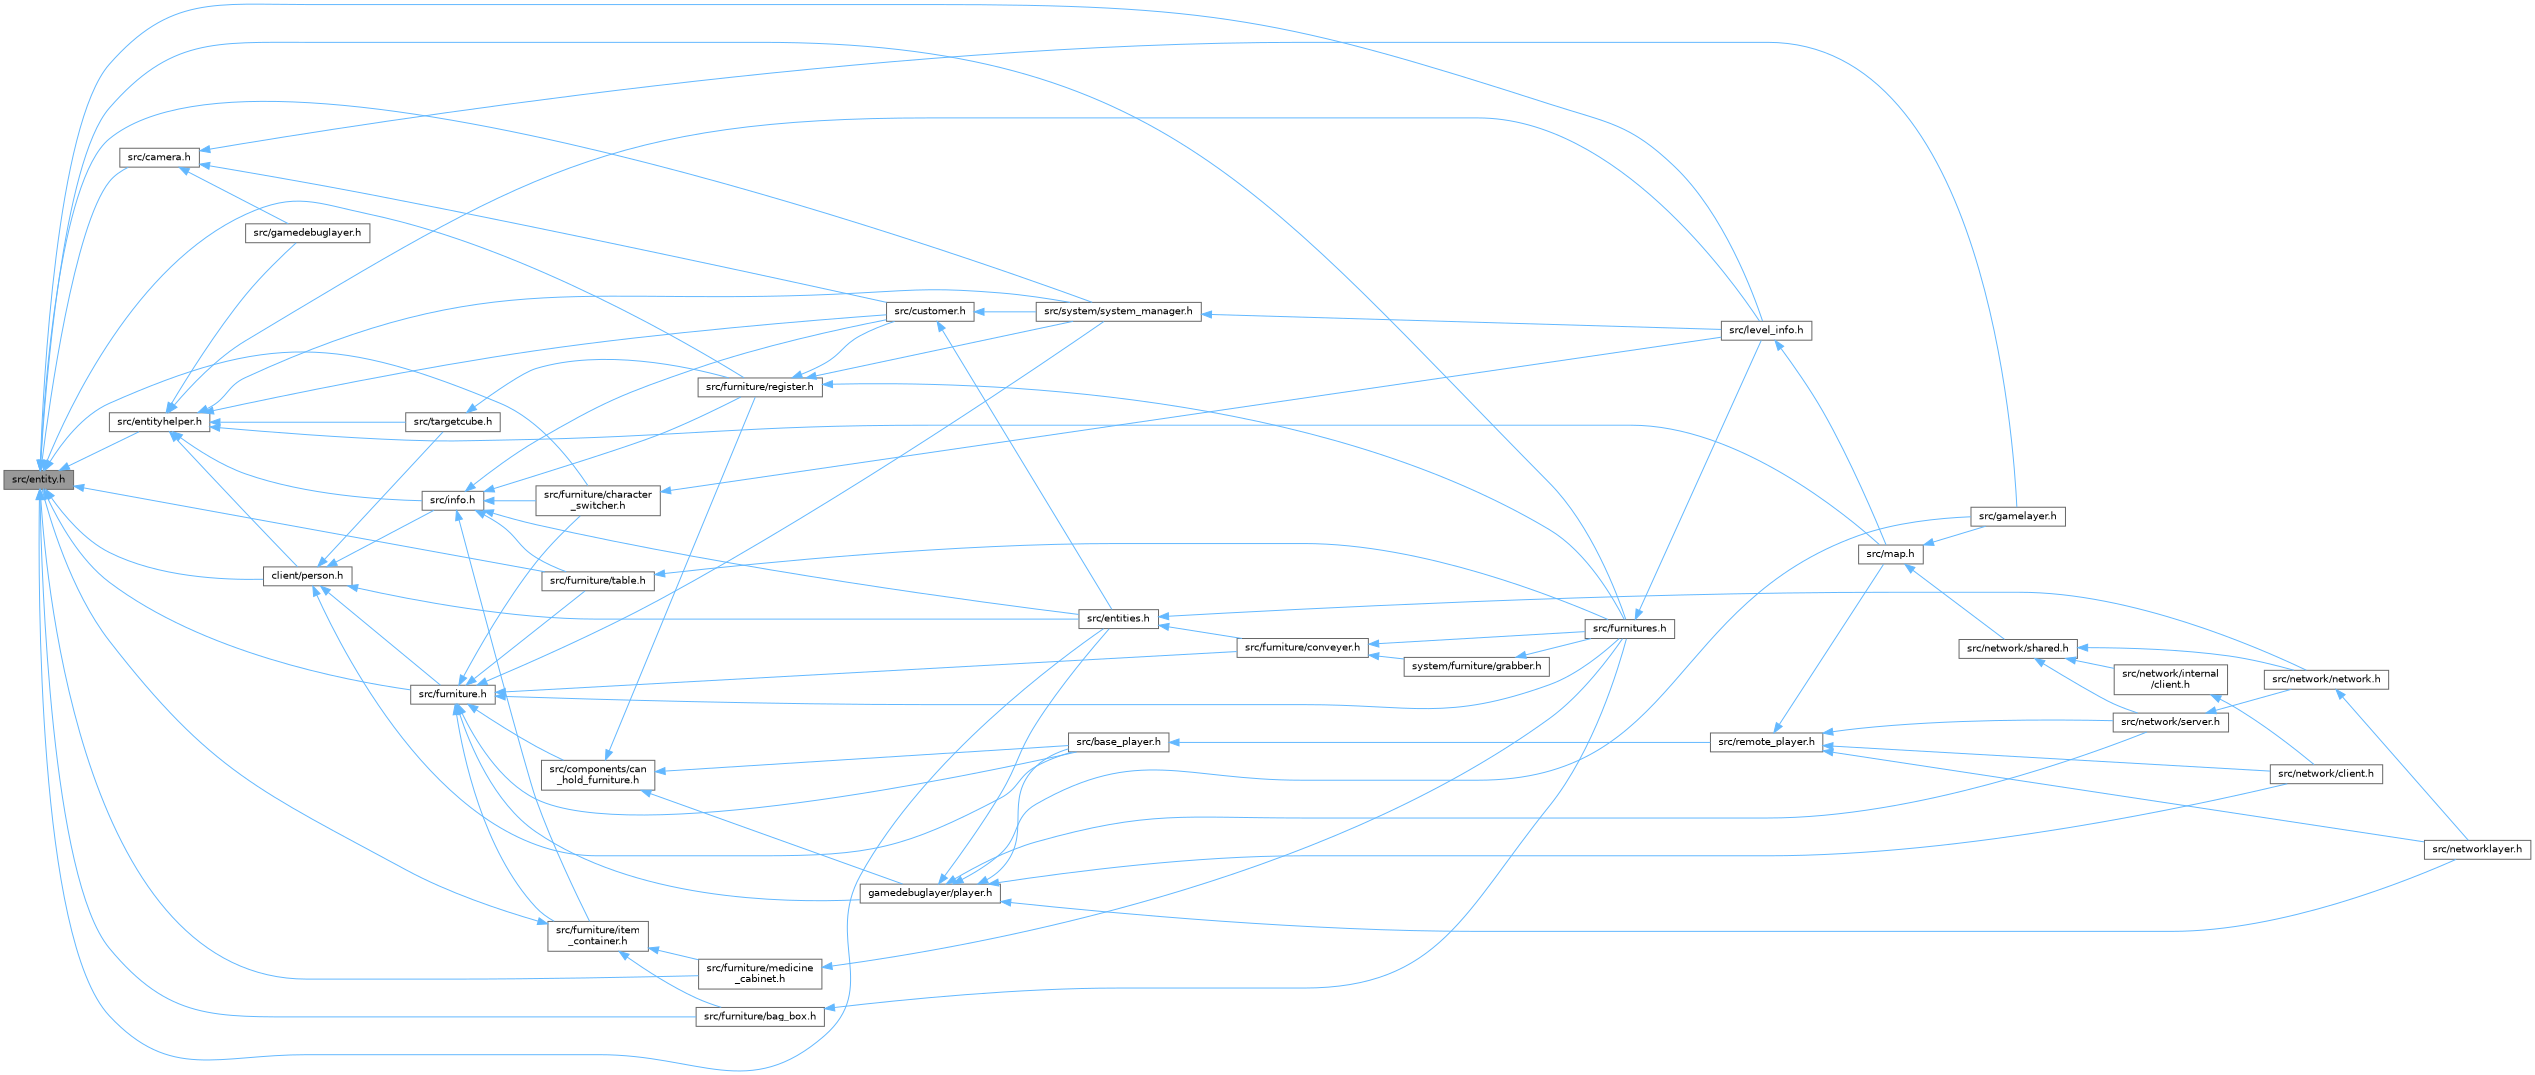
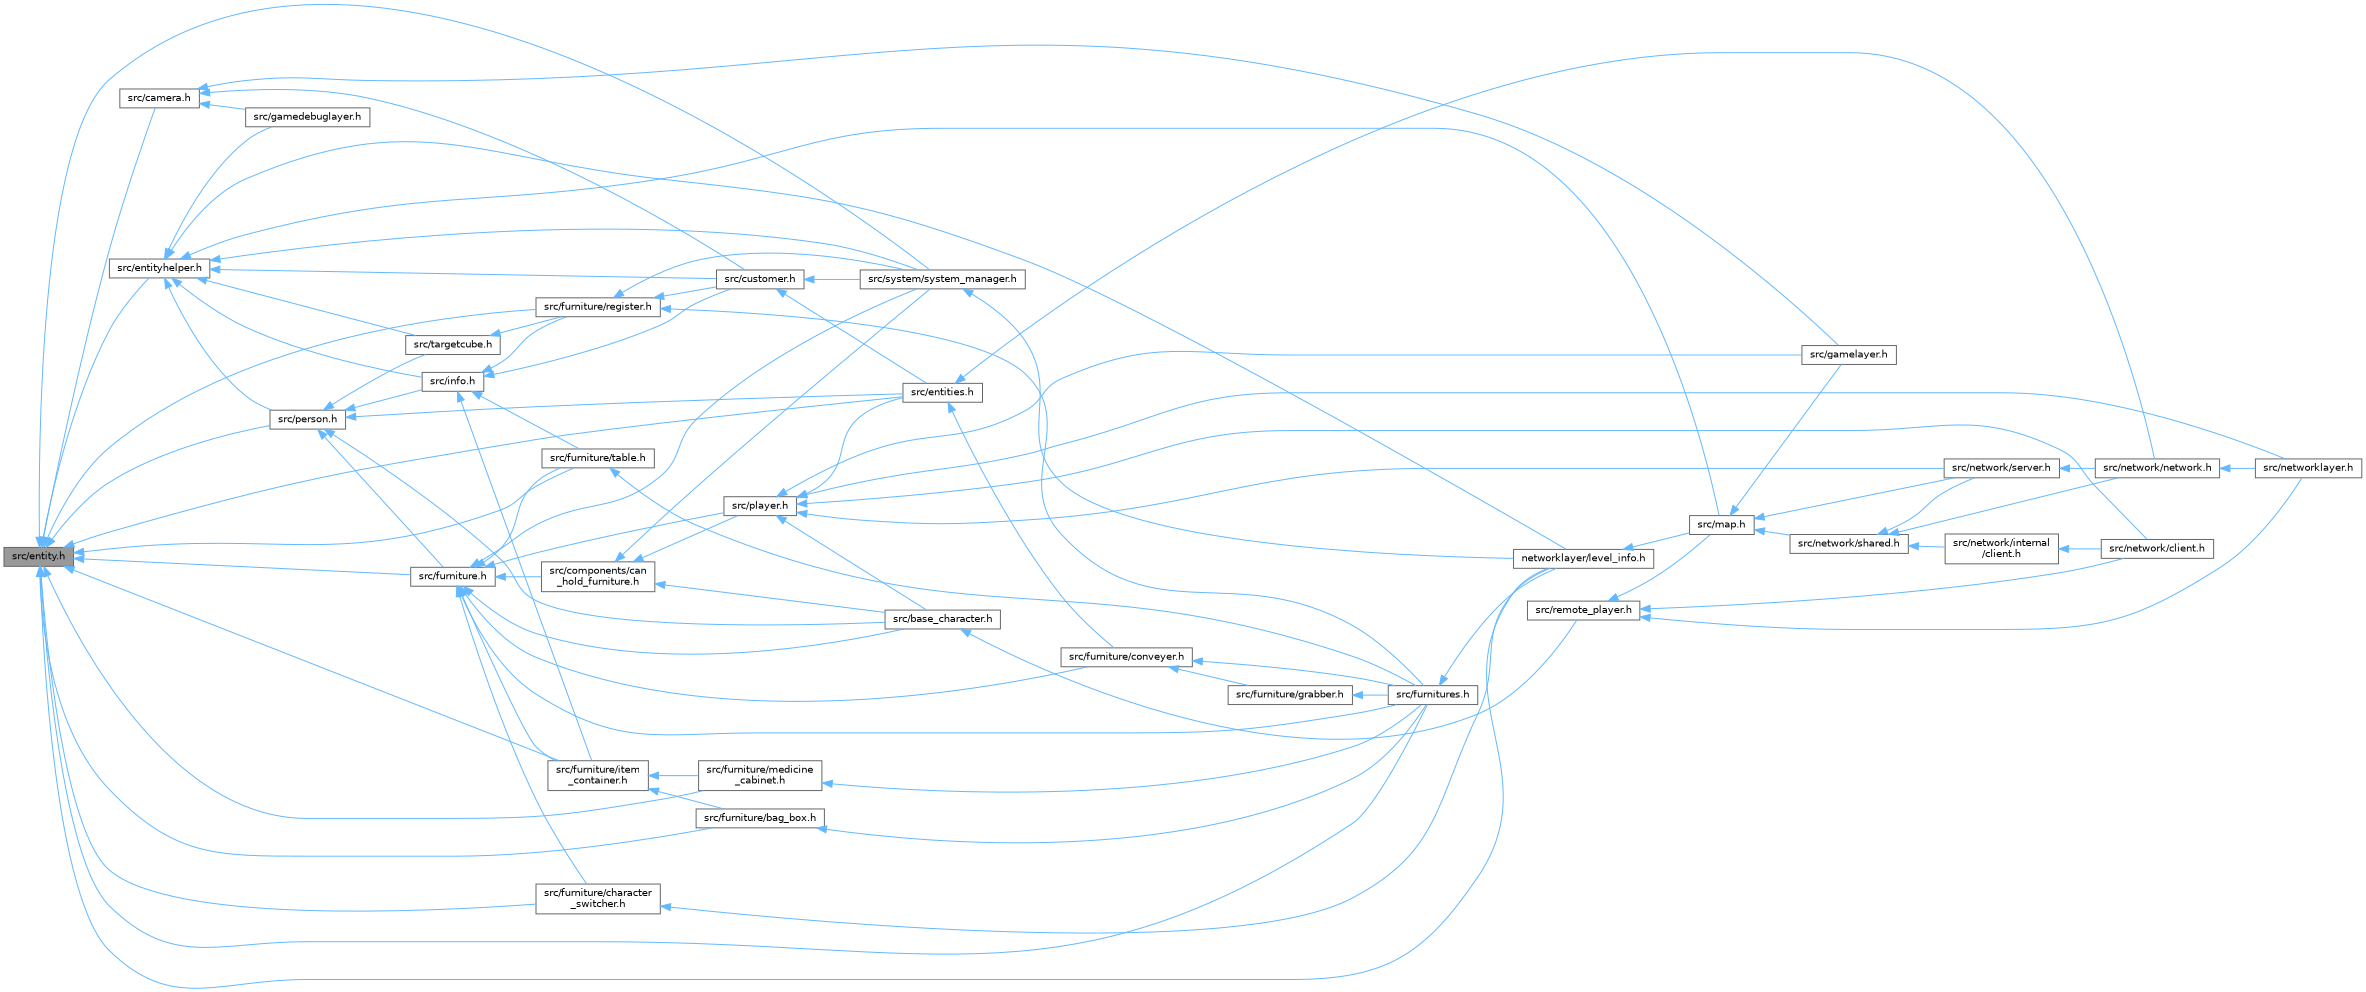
(1767, 331) -> (1584, 559)
(515, 501) -> none
(686, 565) -> (774, 420)
(784, 572) -> none
(308, 576) -> (308, 420)
(1477, 667) -> (1290, 695)
(1973, 721) -> (1859, 497)
(1119, 742) -> (943, 620)
(232, 768) -> (316, 665)
(930, 894) -> (760, 506)
